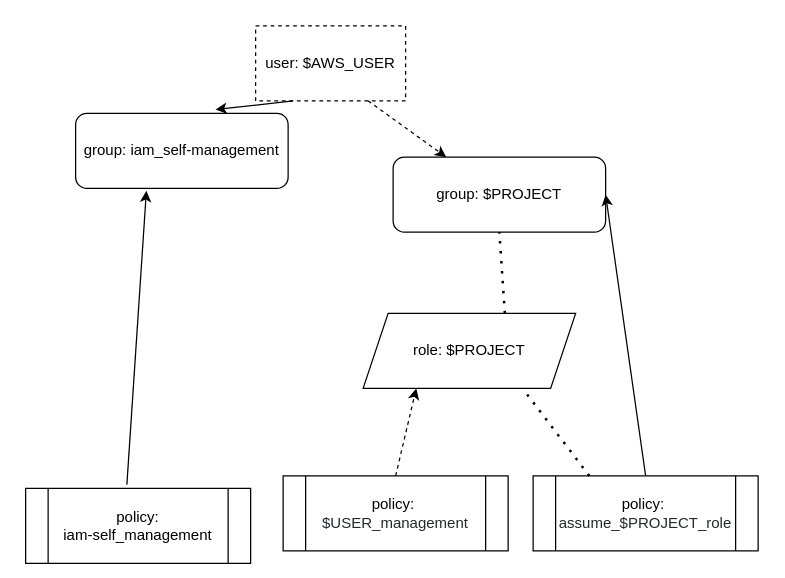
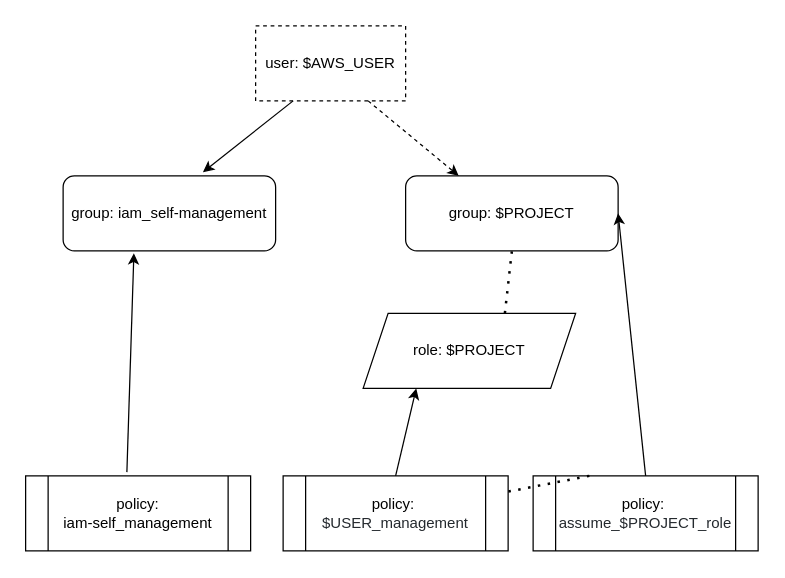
(182, 151) -> (169, 213)
(499, 194) -> (512, 213)
(405, 434) -> (405, 434)
(558, 434) -> (549, 483)
(138, 526) -> (138, 513)
